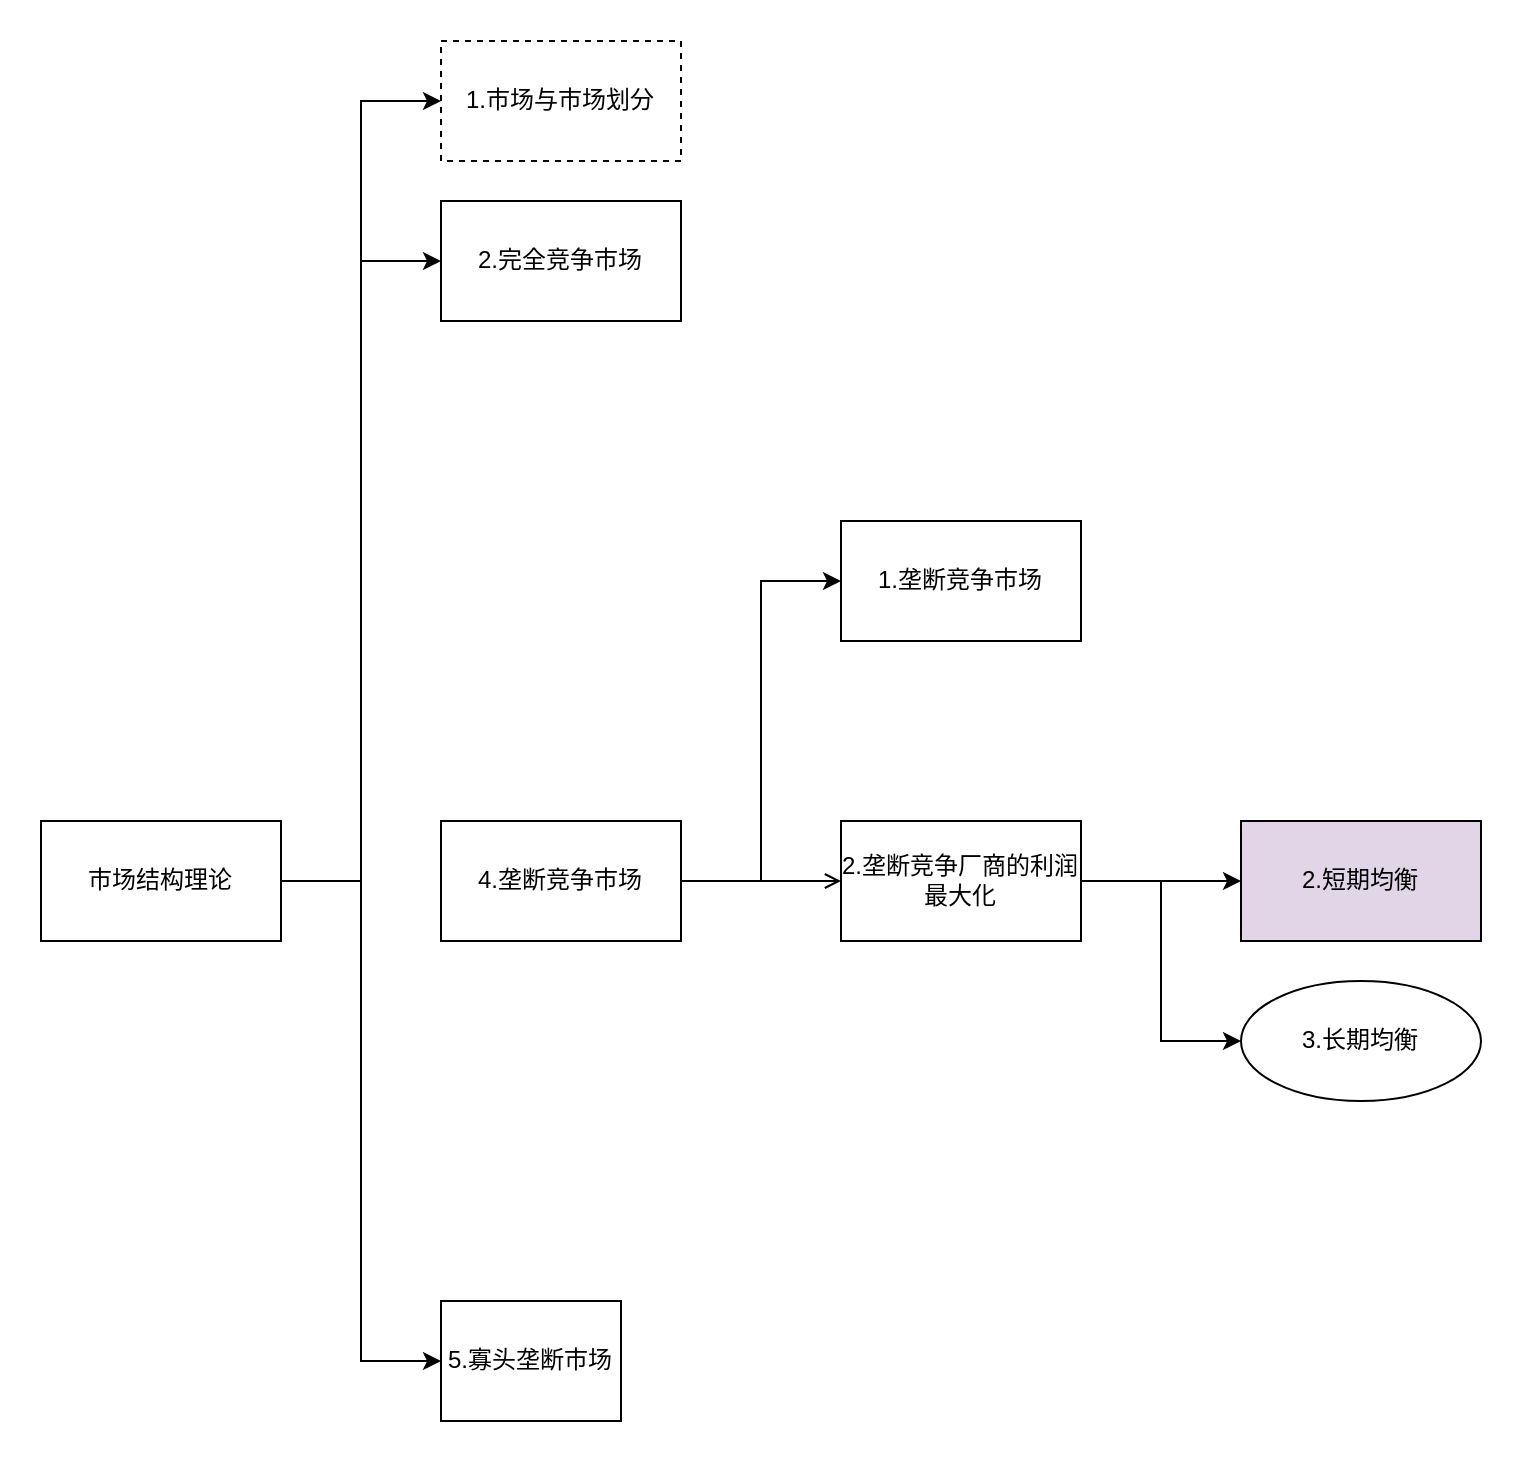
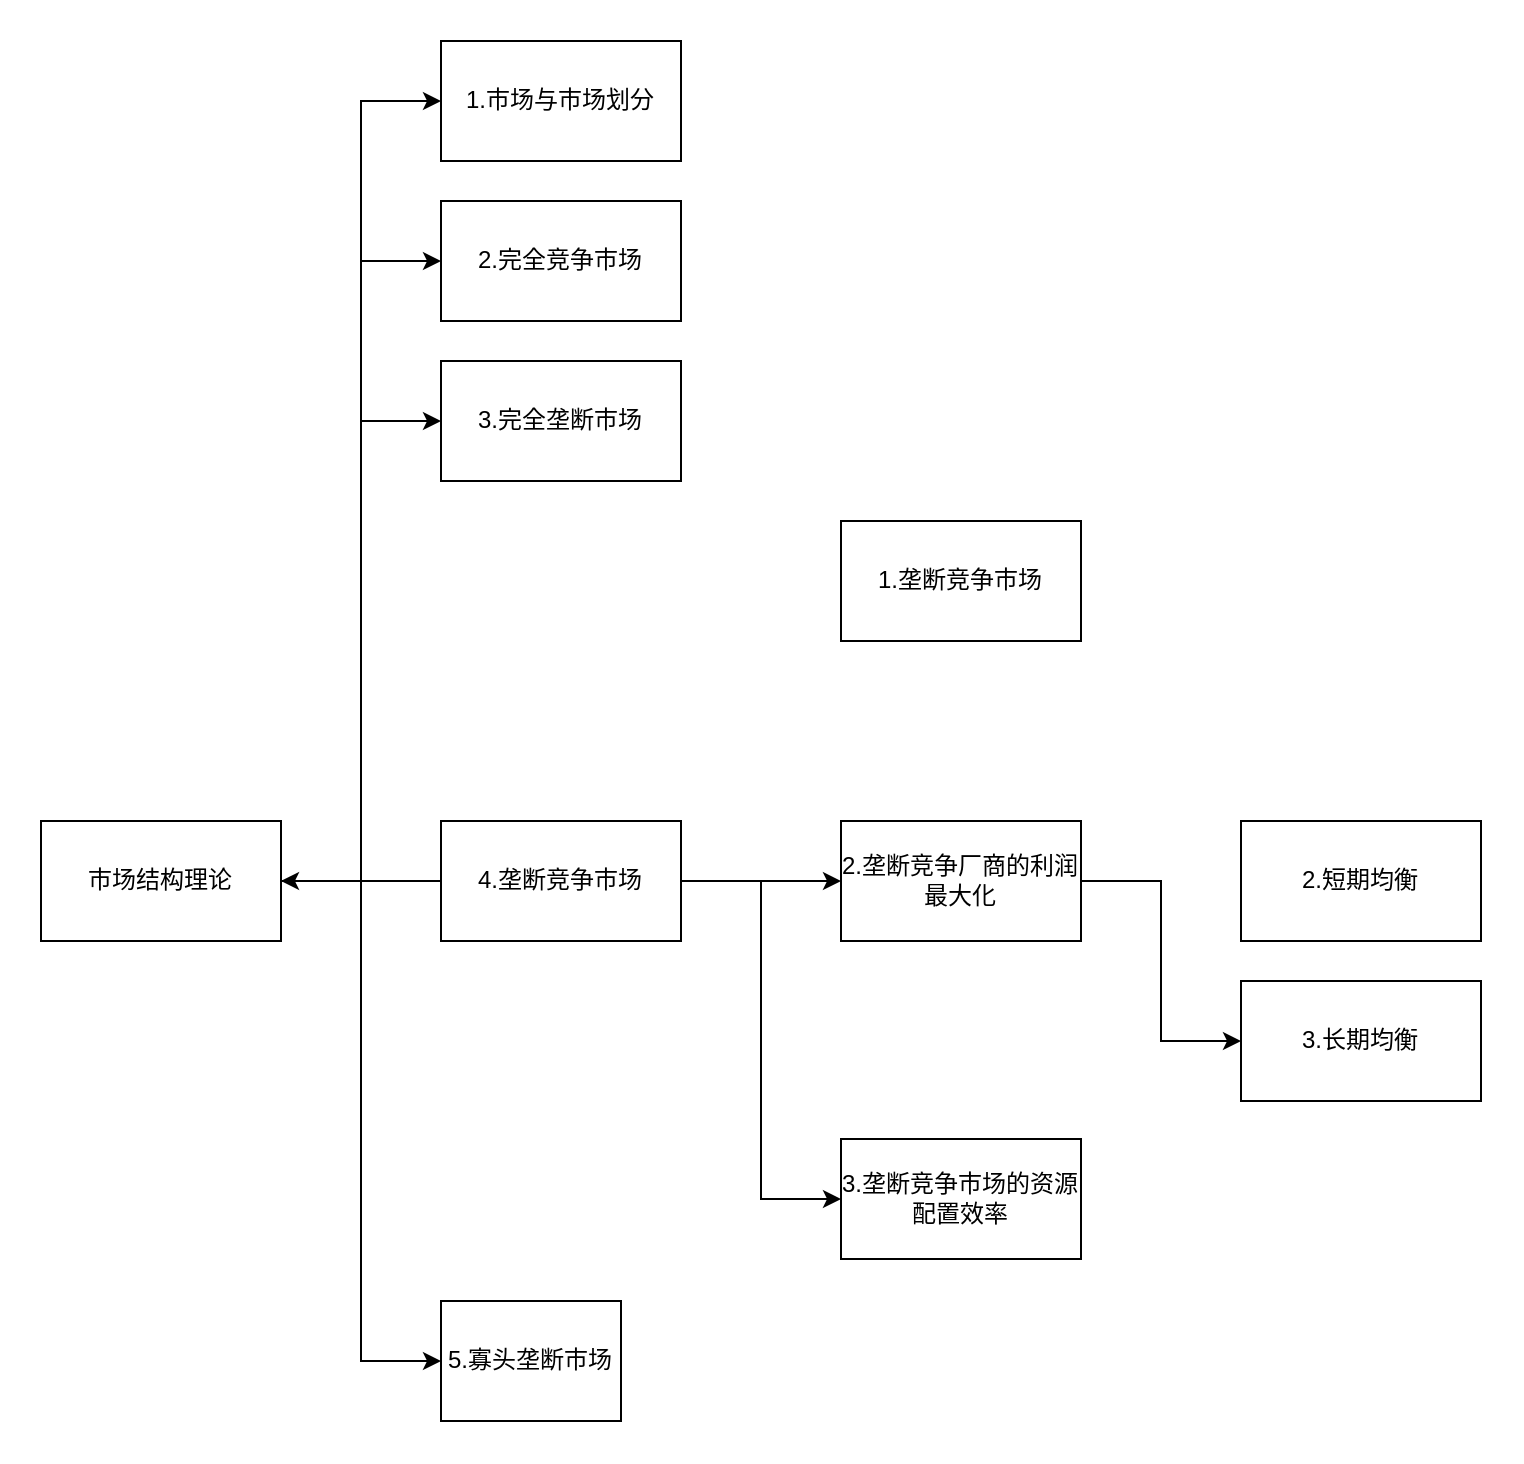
(561, 101) -> (561, 101)
none -> (396, 421)
none -> (561, 421)
(761, 696) -> (403, 881)
(828, 881) -> (826, 881)
(1196, 881) -> none
(1361, 881) -> (1361, 881)
(1361, 1041) -> (1361, 1041)
none -> (761, 1075)
none -> (961, 1199)
